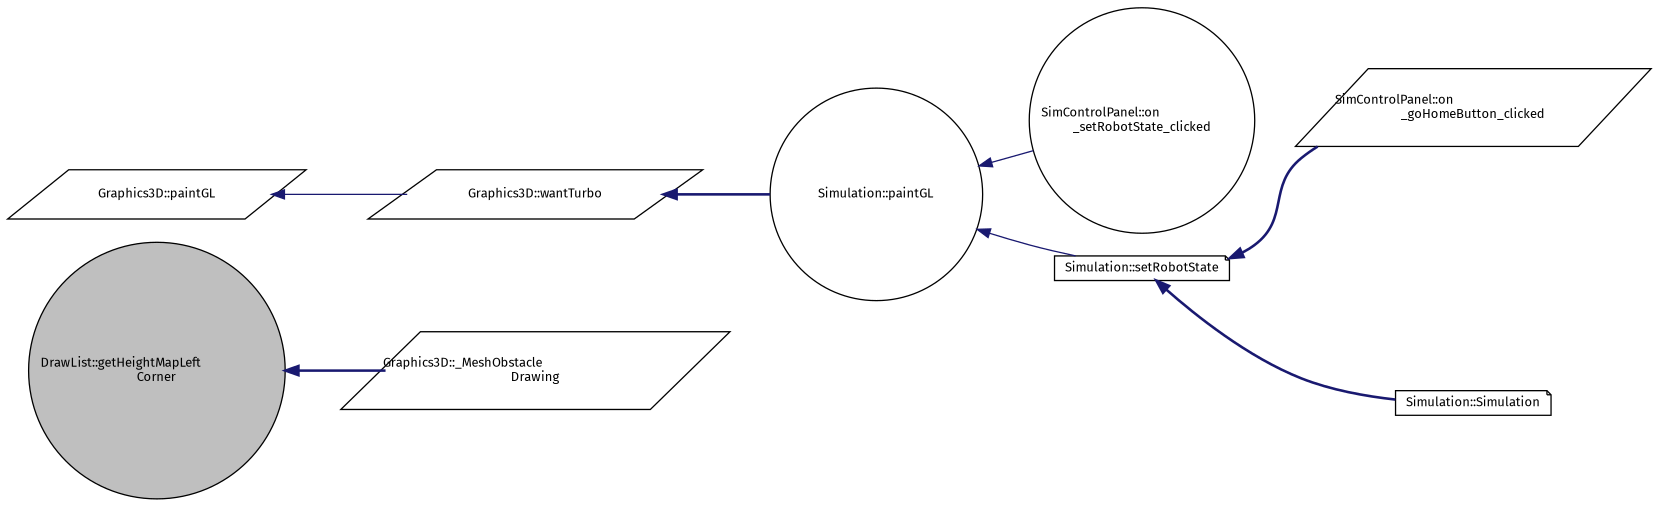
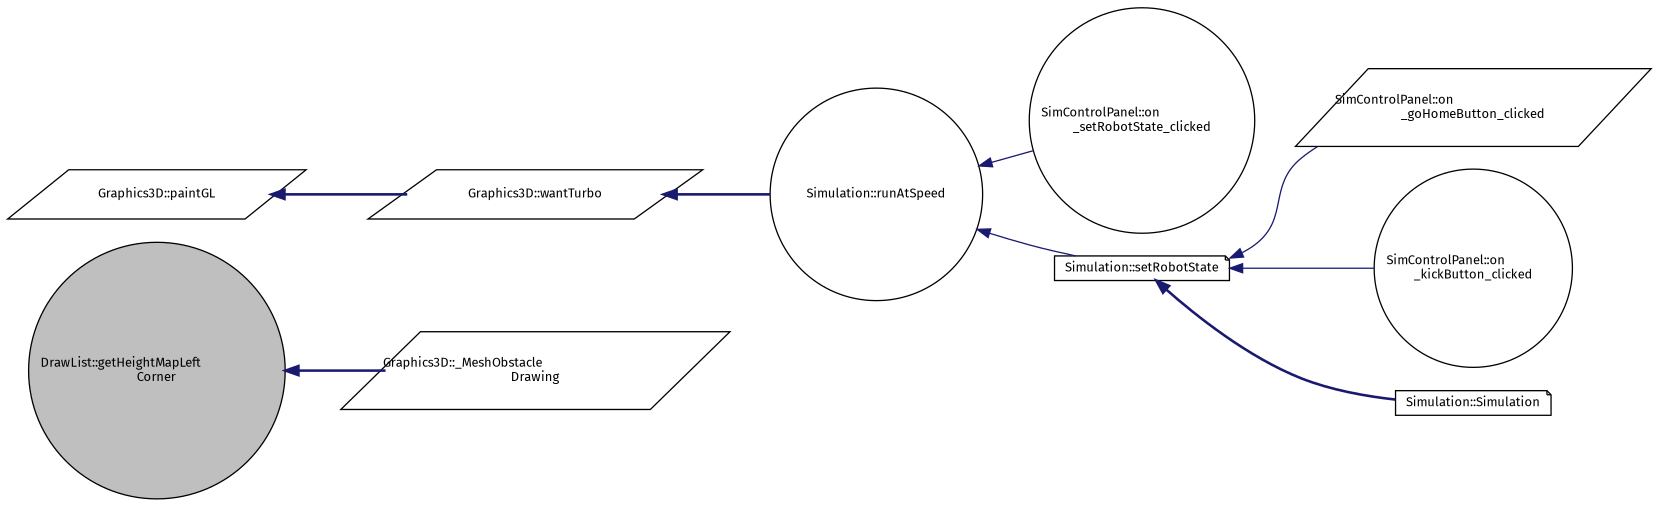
(346, 194) -> (346, 194)
(876, 194) -> (876, 194)
(1279, 199) -> (1279, 199)
none -> (1473, 268)
